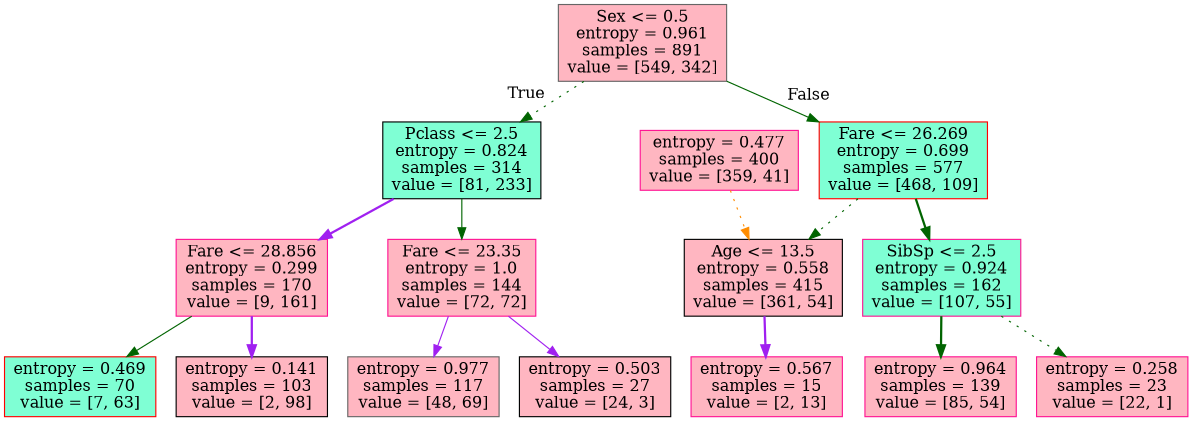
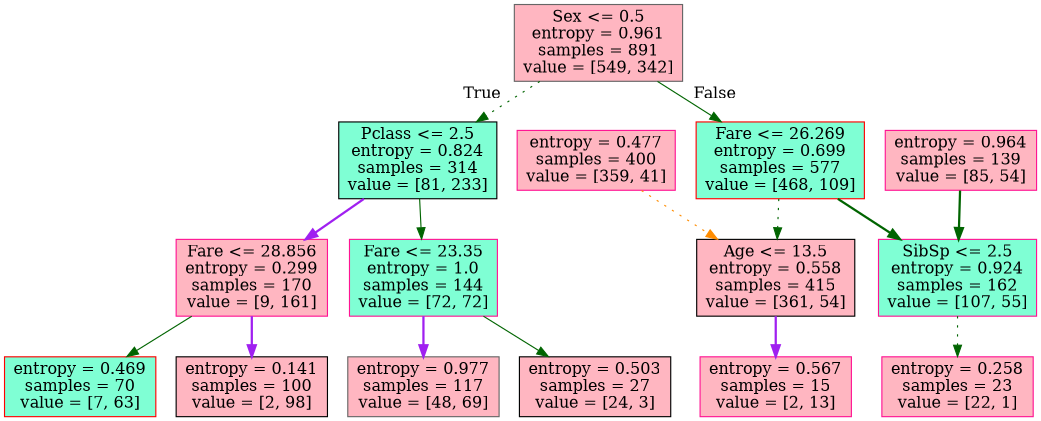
(462, 278) -> (423, 278)
(443, 331) -> (423, 331)
(941, 331) -> (960, 209)
(529, 333) -> (511, 333)
(252, 387) -> (252, 387)
